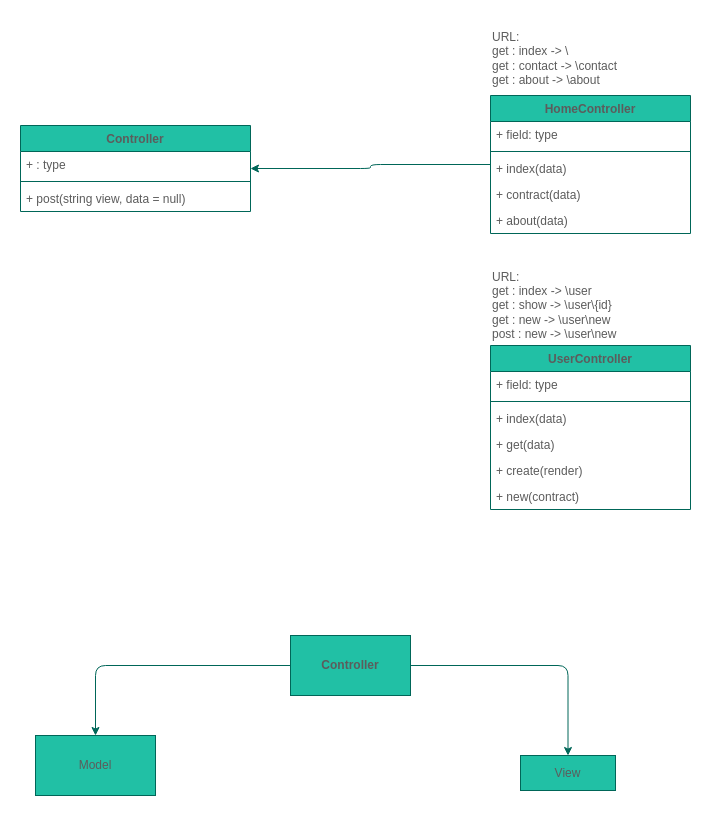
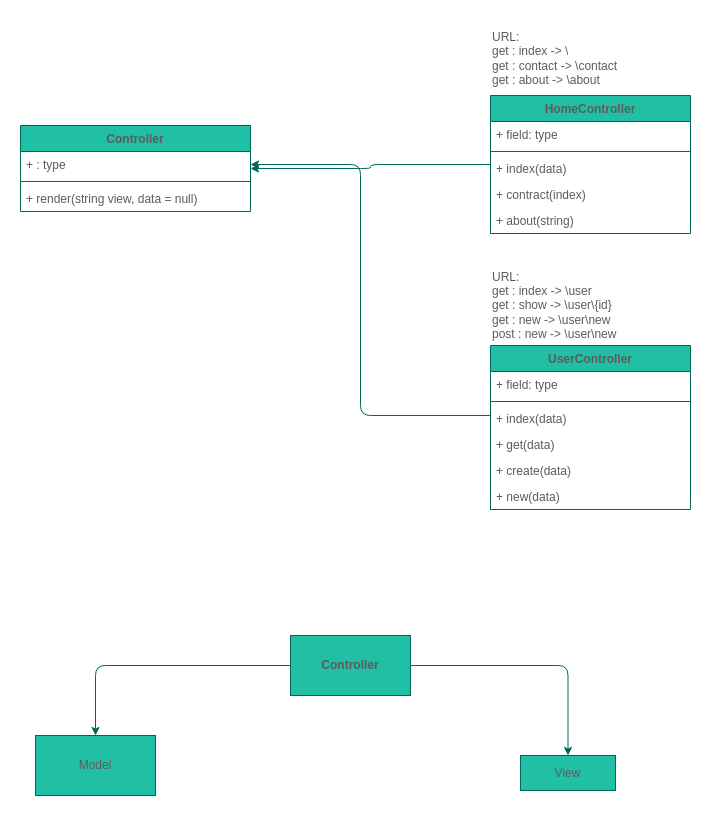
(548, 195) -> (550, 195)
(118, 199) -> (125, 199)
(538, 221) -> (543, 221)
none -> (361, 303)
(548, 471) -> (541, 471)
(545, 497) -> (531, 497)
